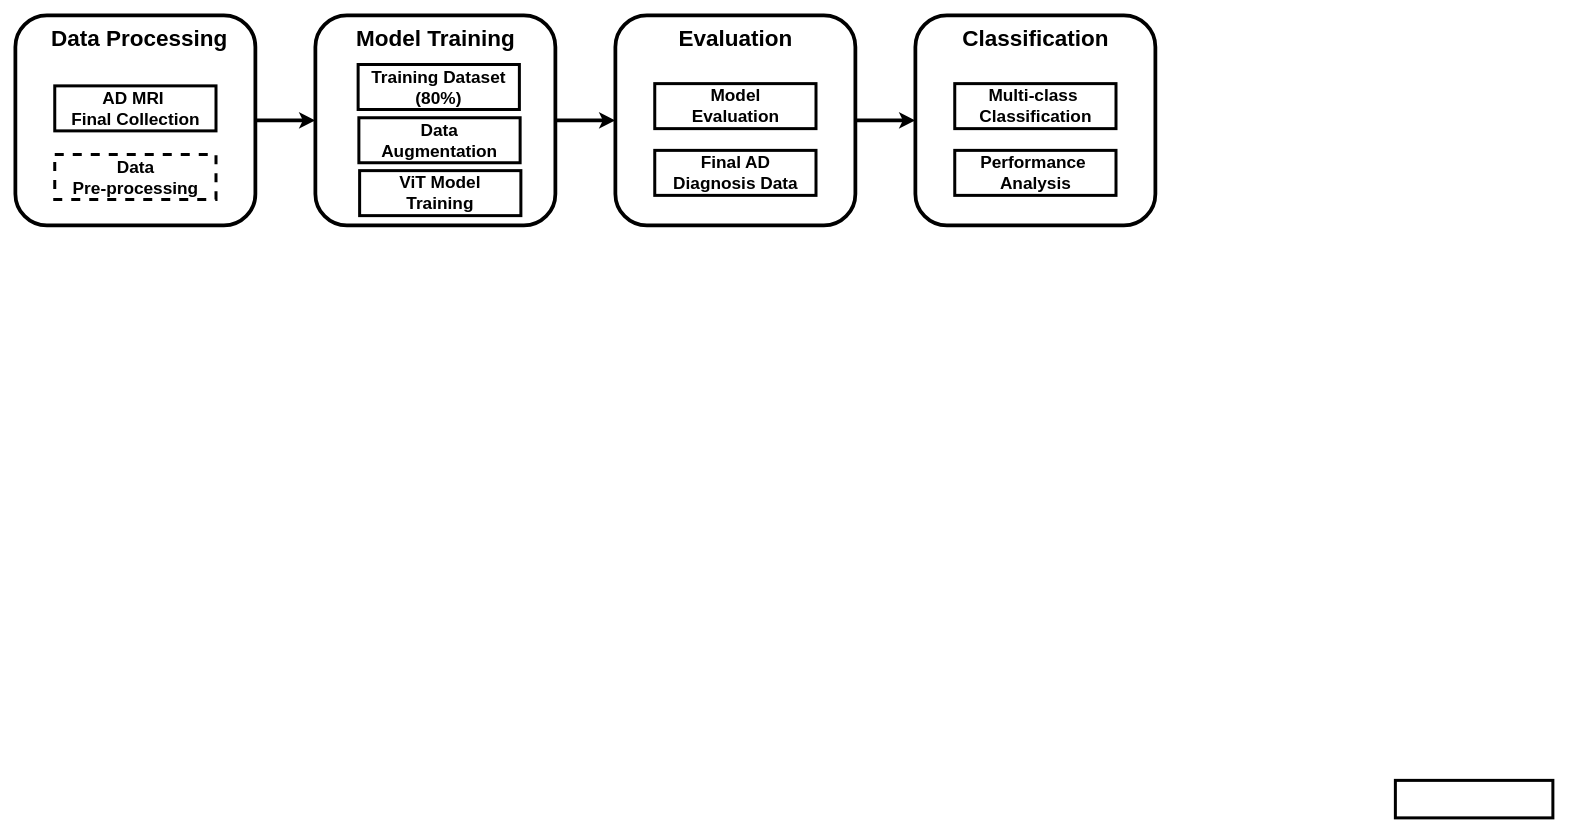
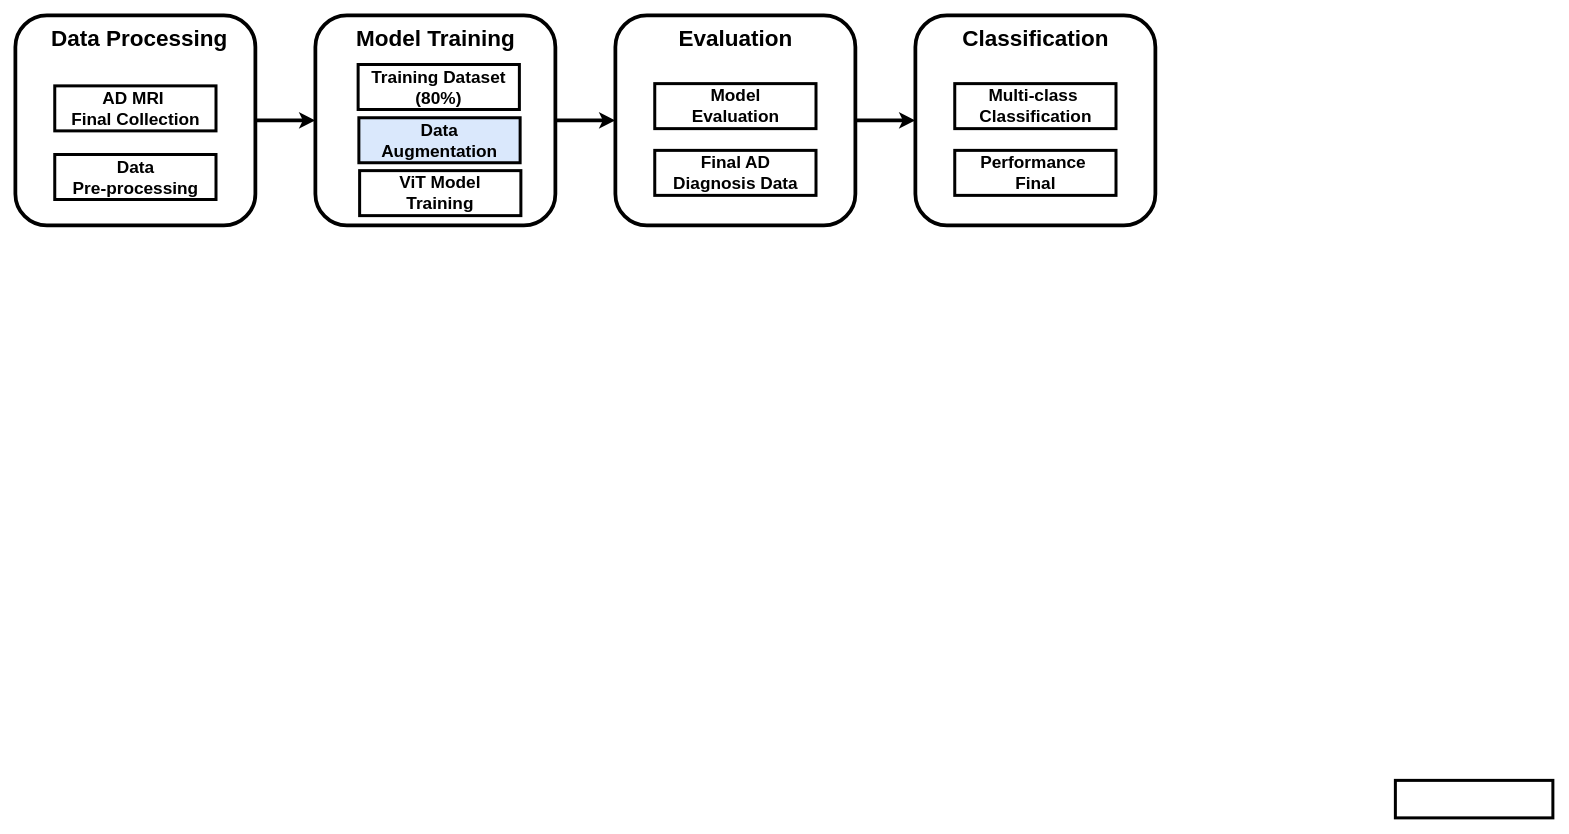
(440, 140) -> (440, 140)
(1036, 173) -> (1036, 173)
(135, 177) -> (135, 177)
